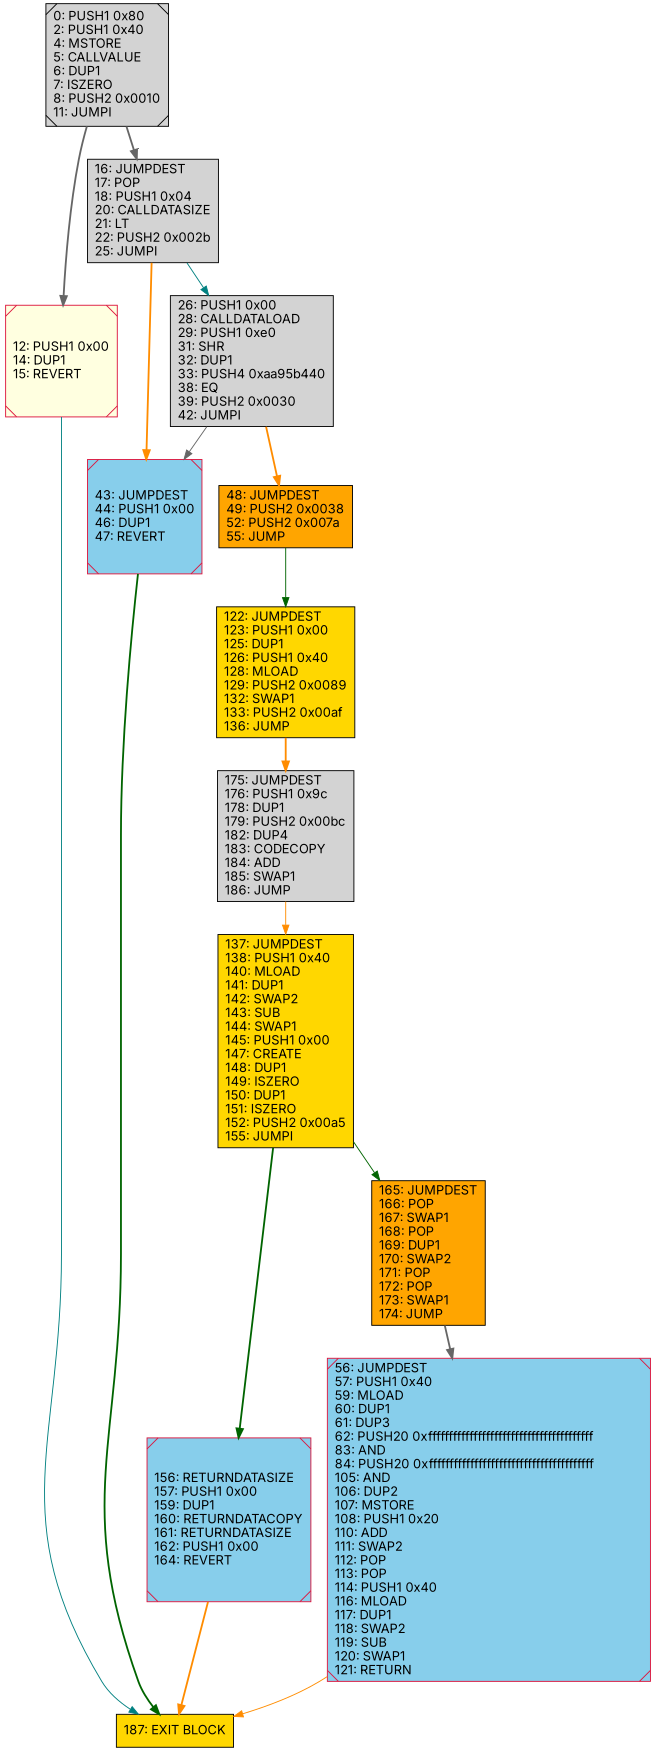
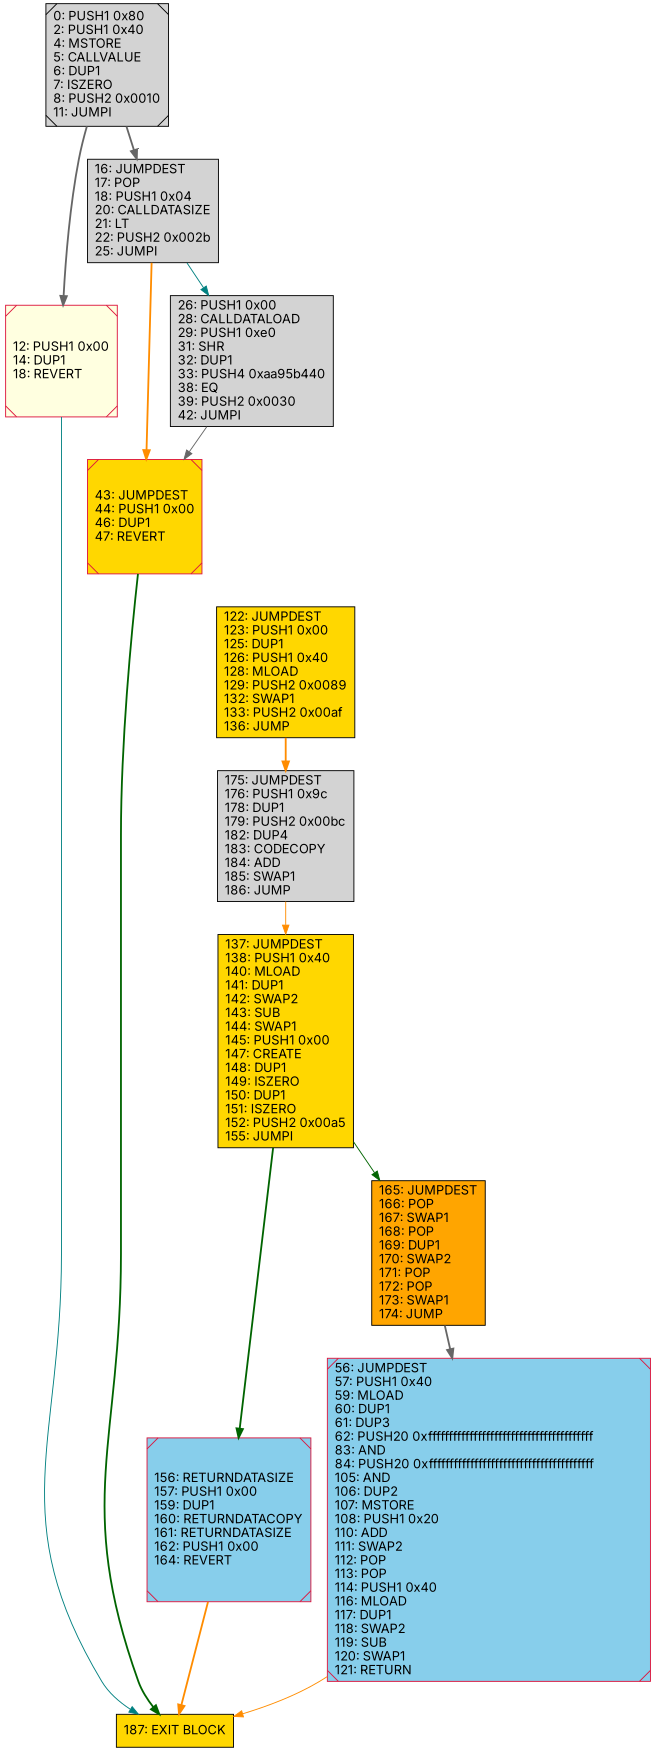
(61, 361) -> (61, 361)
(145, 517) -> (145, 517)
(286, 517) -> none
